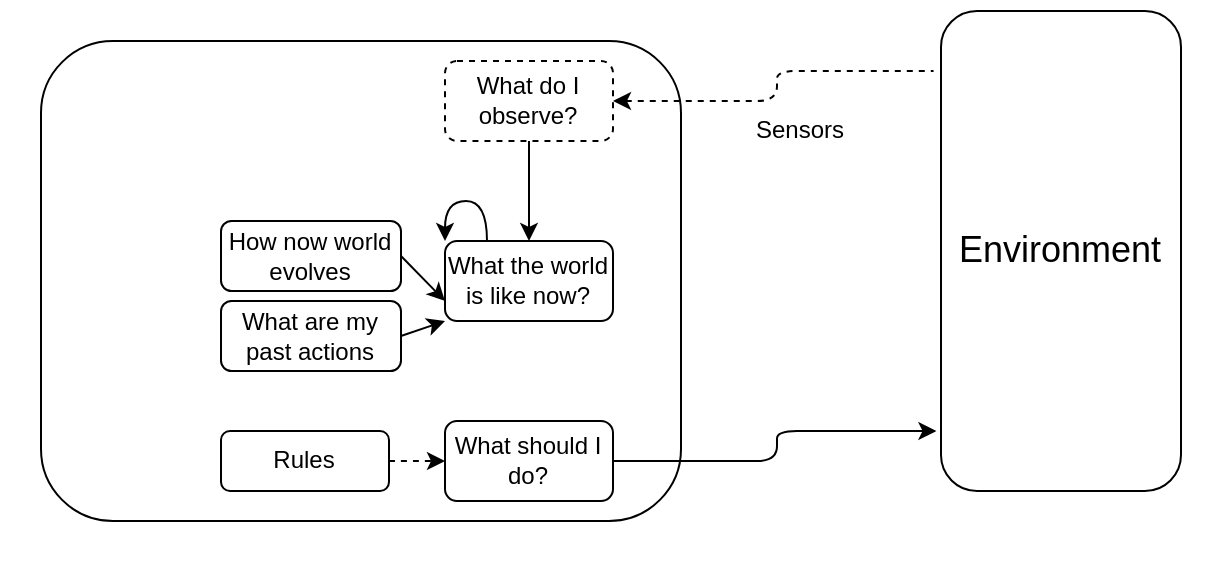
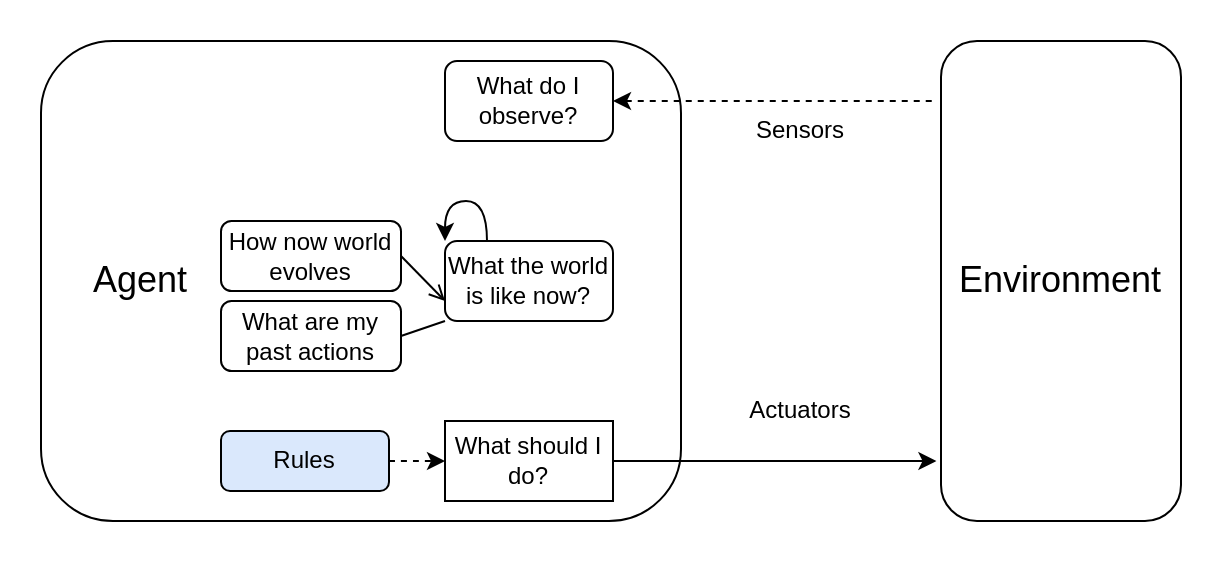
(529, 101) -> (529, 101)
(529, 185) -> none
(1061, 251) -> (1061, 281)
none -> (141, 281)
(435, 290) -> (437, 293)
(431, 326) -> (436, 324)
none -> (801, 411)
(305, 461) -> (305, 461)
(529, 461) -> (529, 461)
